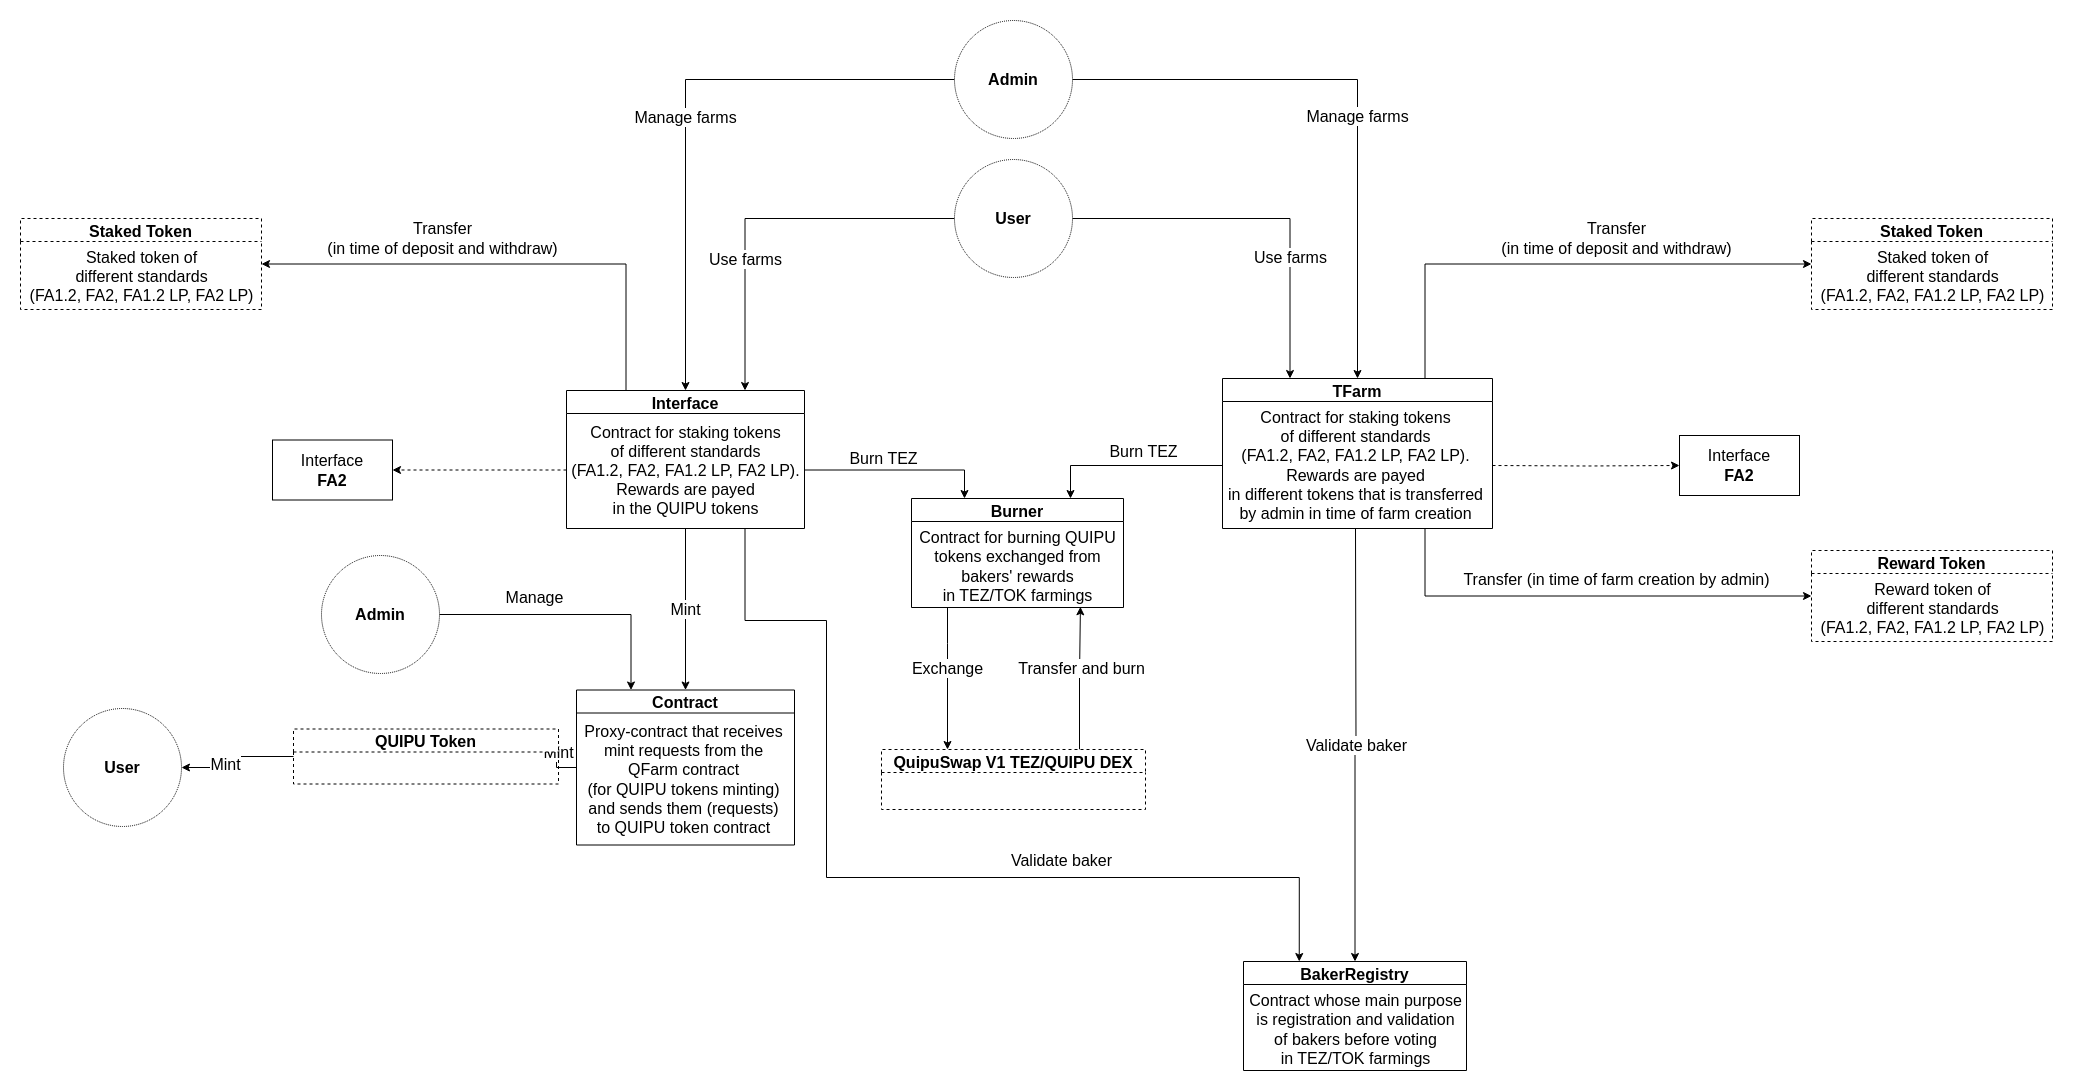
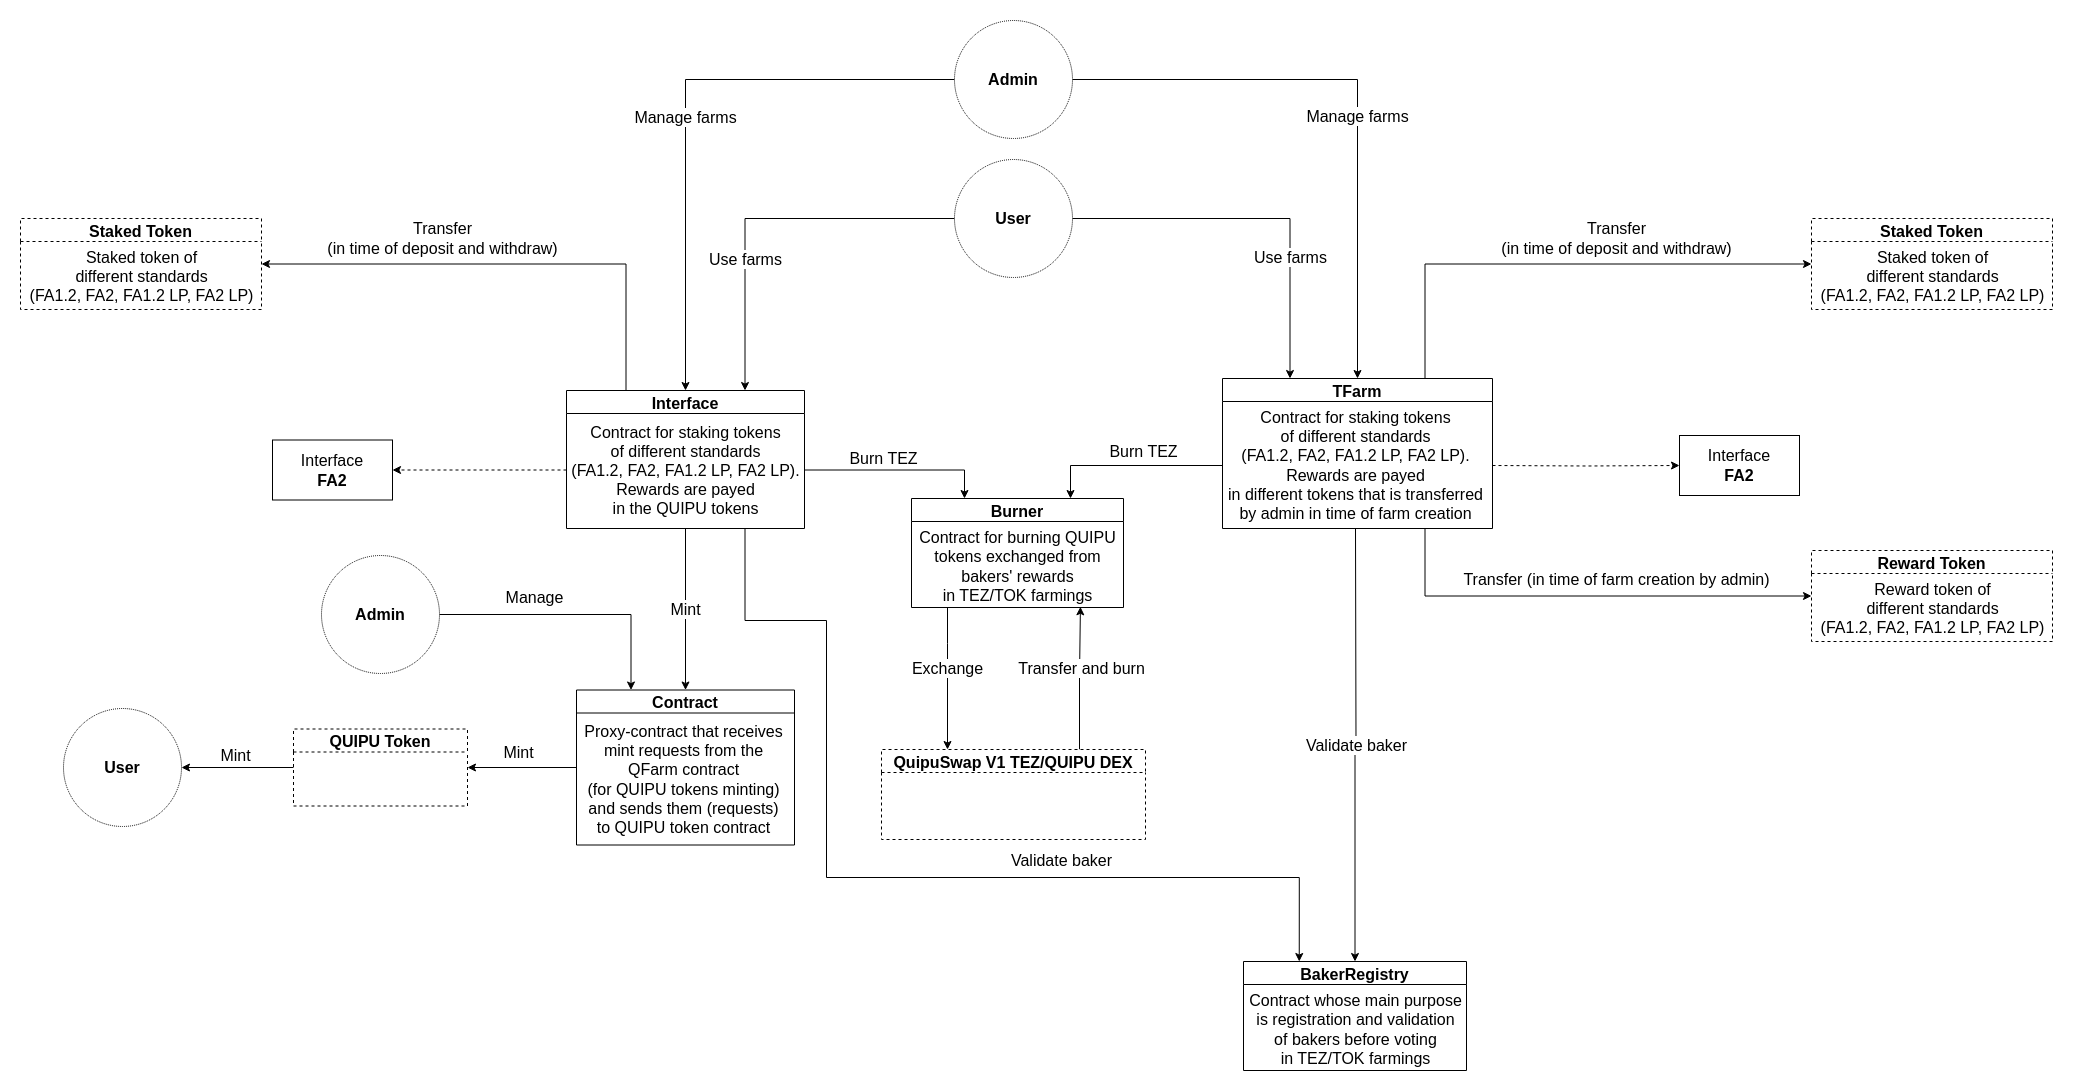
(426, 757) -> (381, 768)
(1014, 780) -> (1014, 795)
